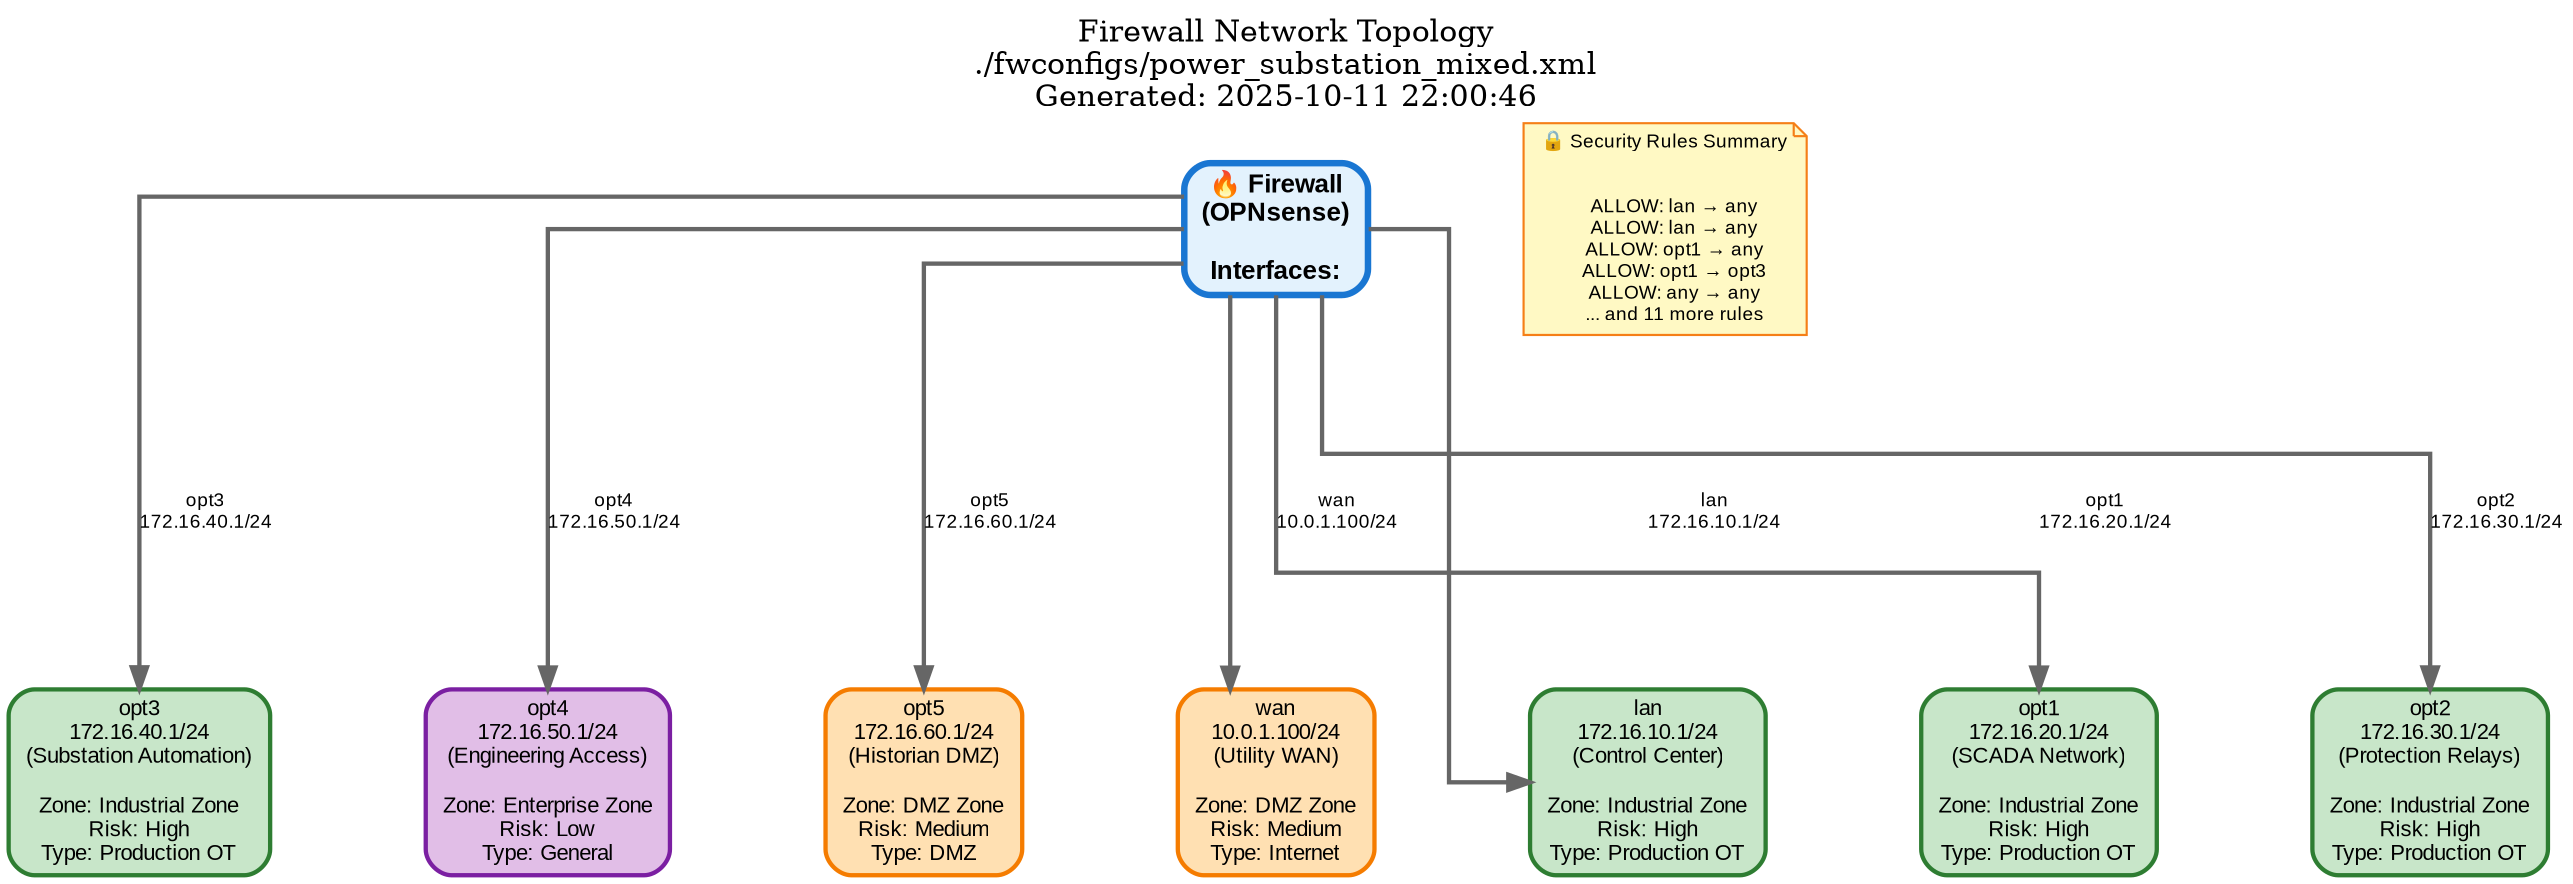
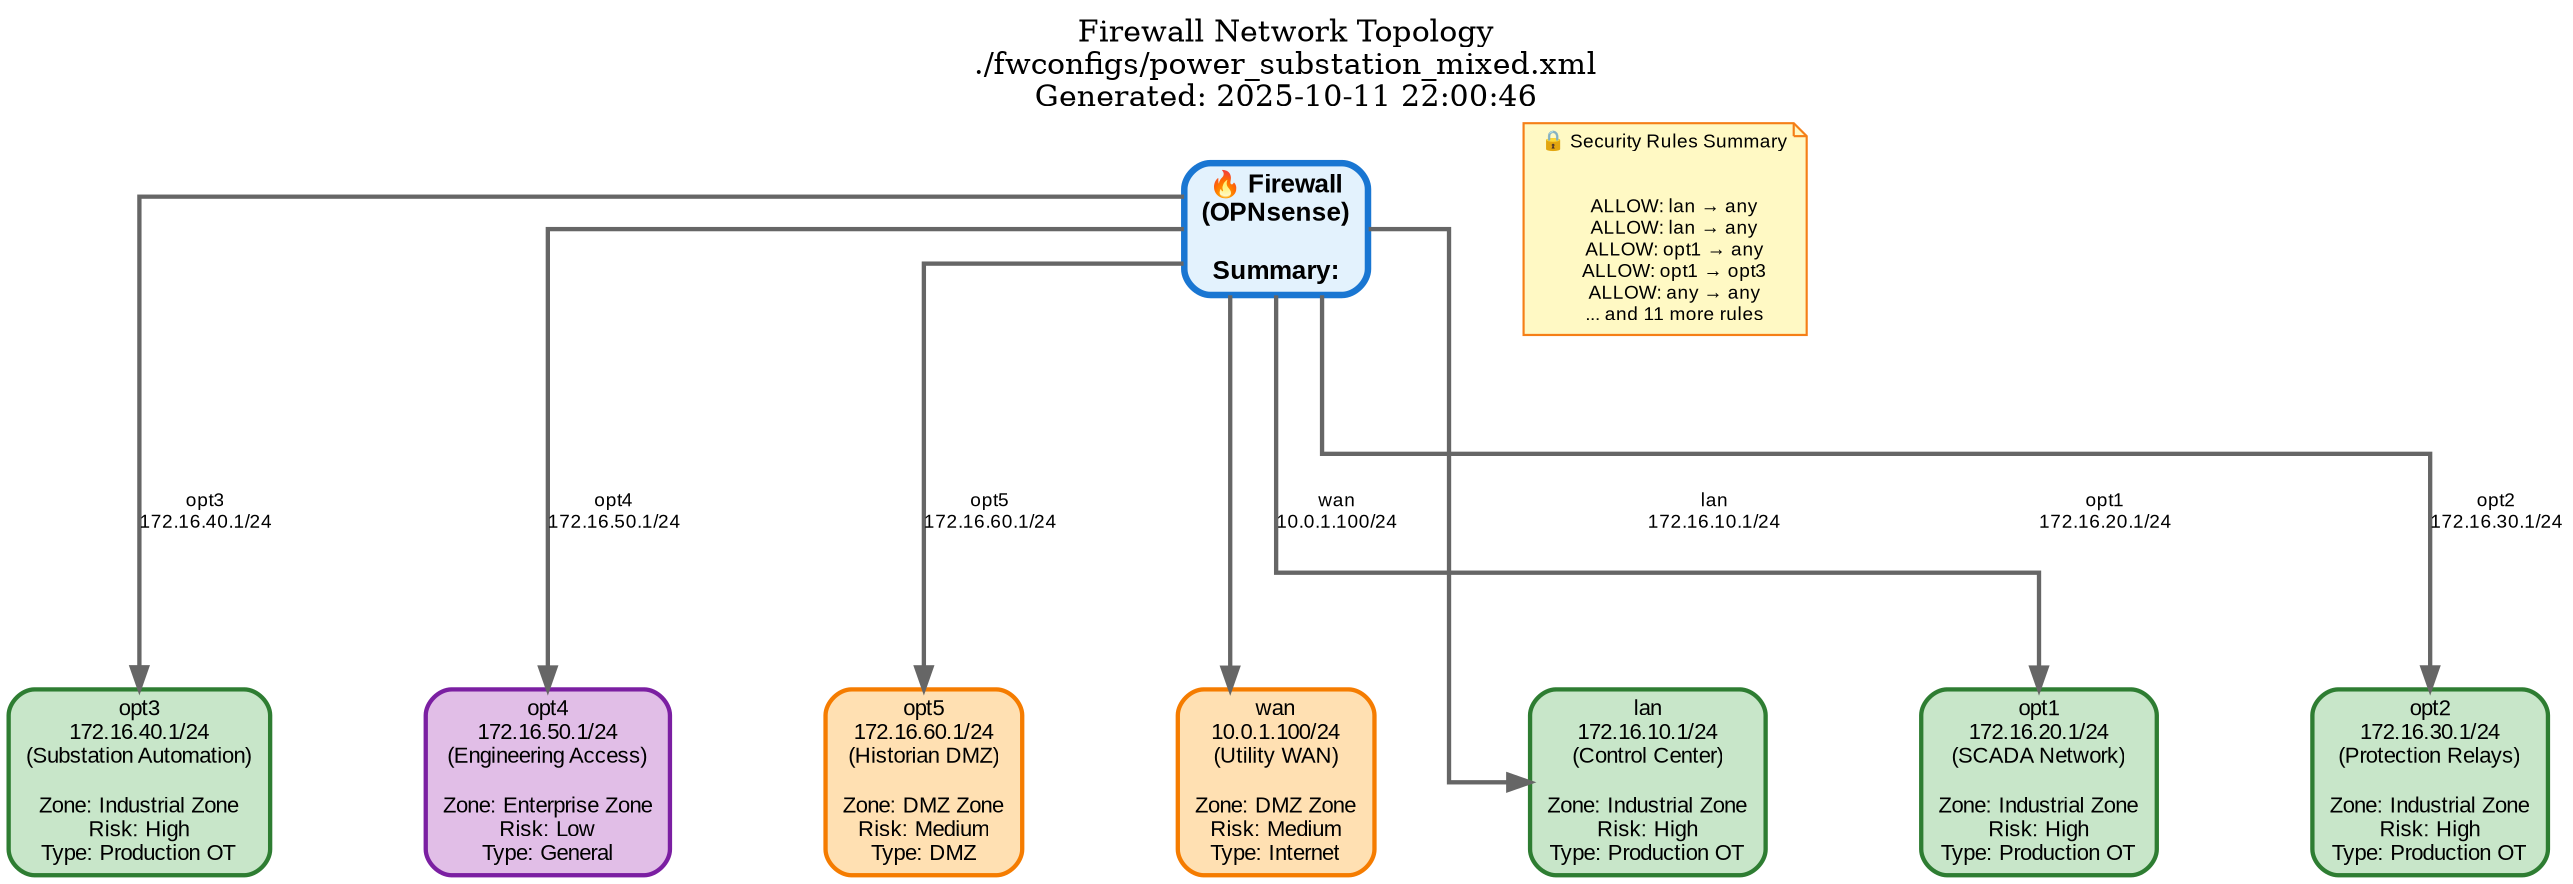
(1276, 229) -> (1276, 229)
